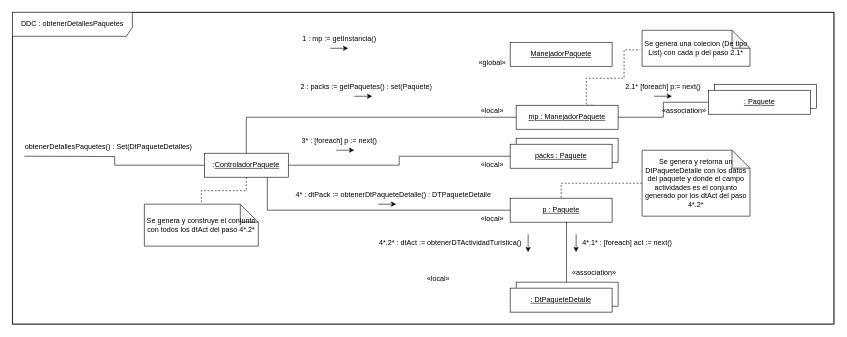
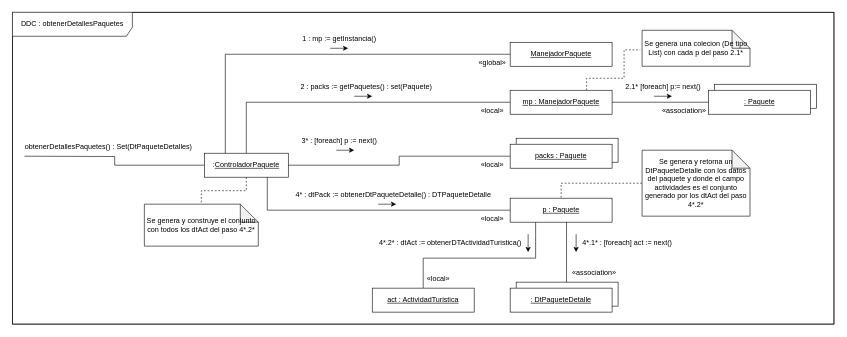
none -> (318, 54)
(567, 117) -> (561, 102)
none -> (483, 258)
none -> (423, 300)
